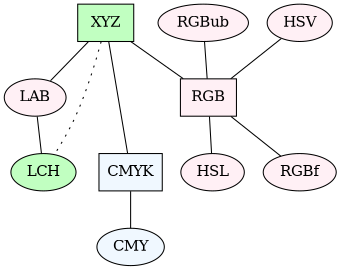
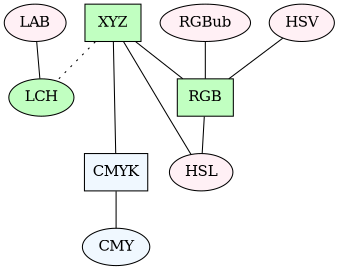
(69, 61) -> (157, 98)
(208, 98) -> (205, 98)
(300, 172) -> none
